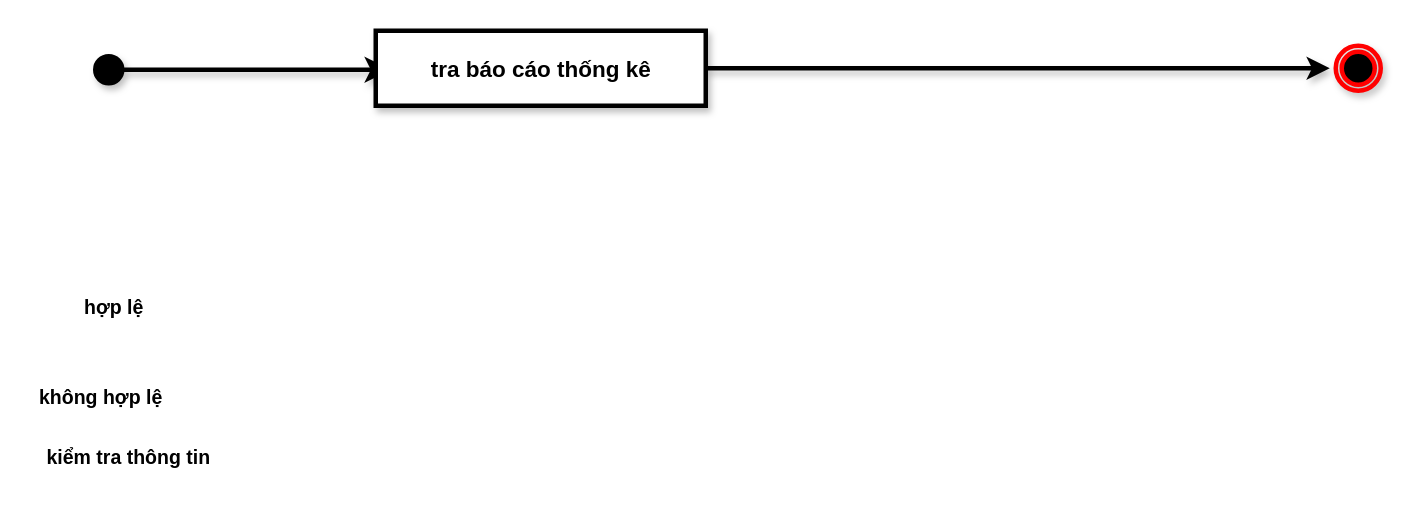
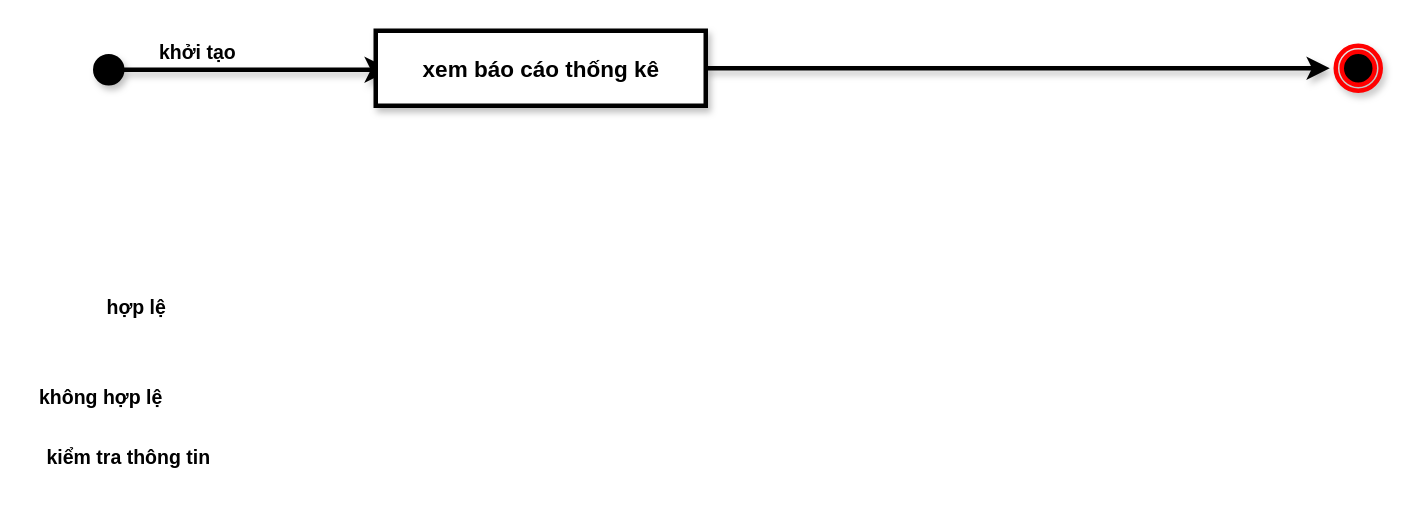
none -> (248, 50)
(542, 68) -> (542, 68)
(173, 305) -> (196, 305)
